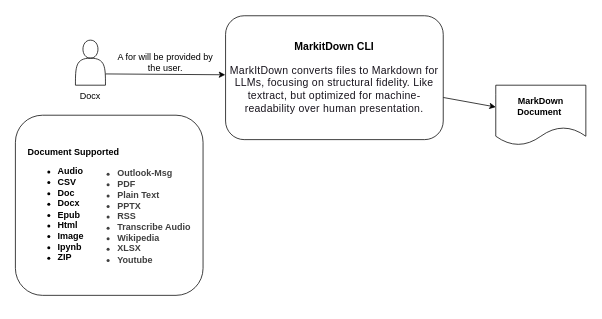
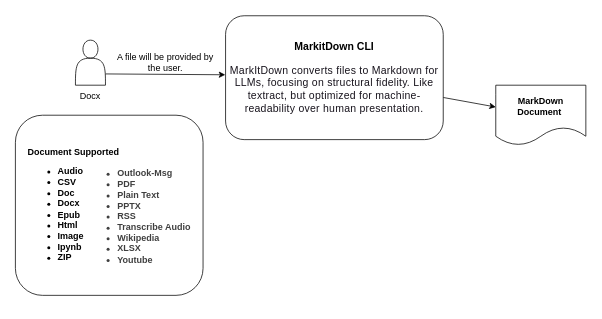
(165, 63) -> (165, 63)
